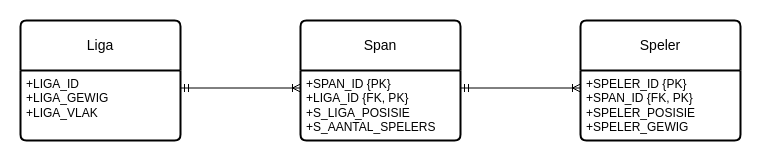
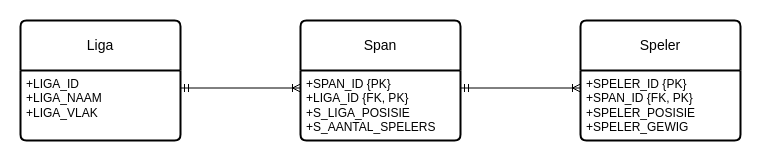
(63, 99) -> (60, 99)
